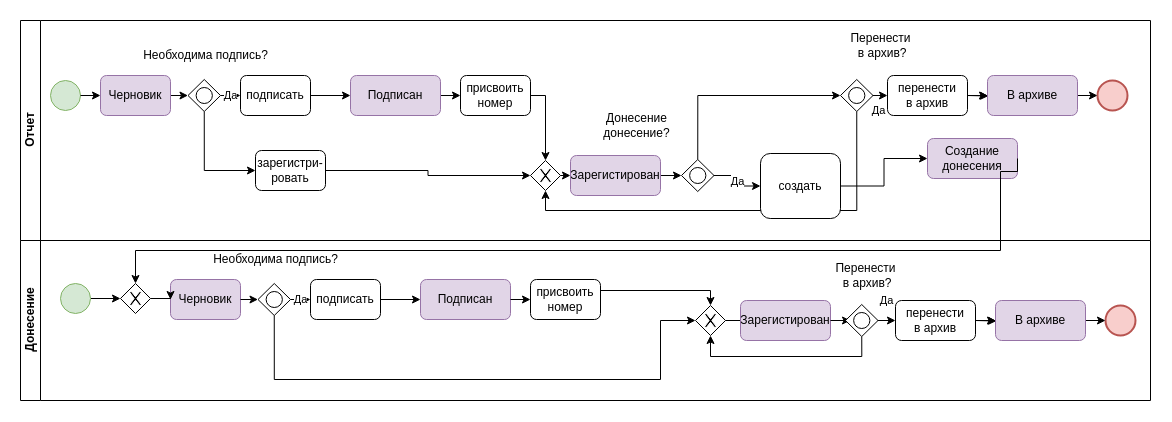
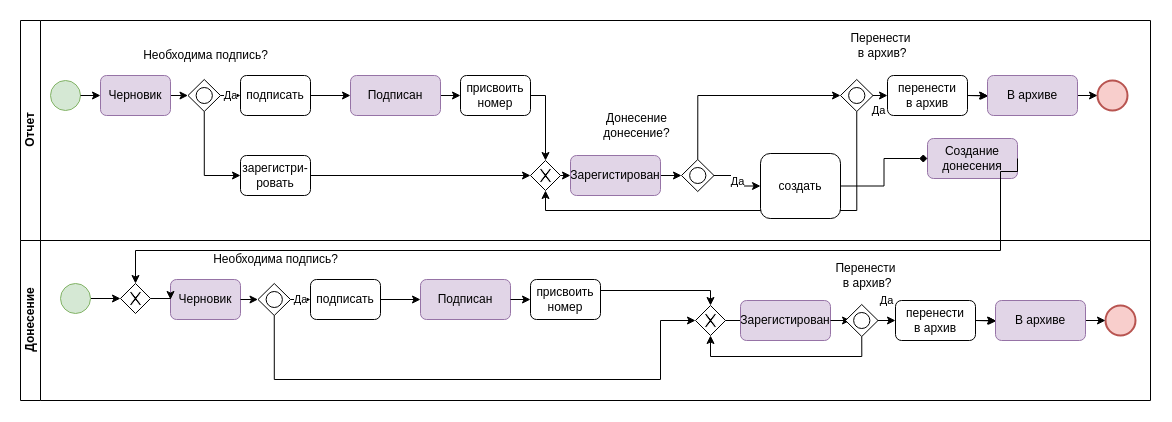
(919, 159) -> (919, 159)
(291, 171) -> (276, 176)
